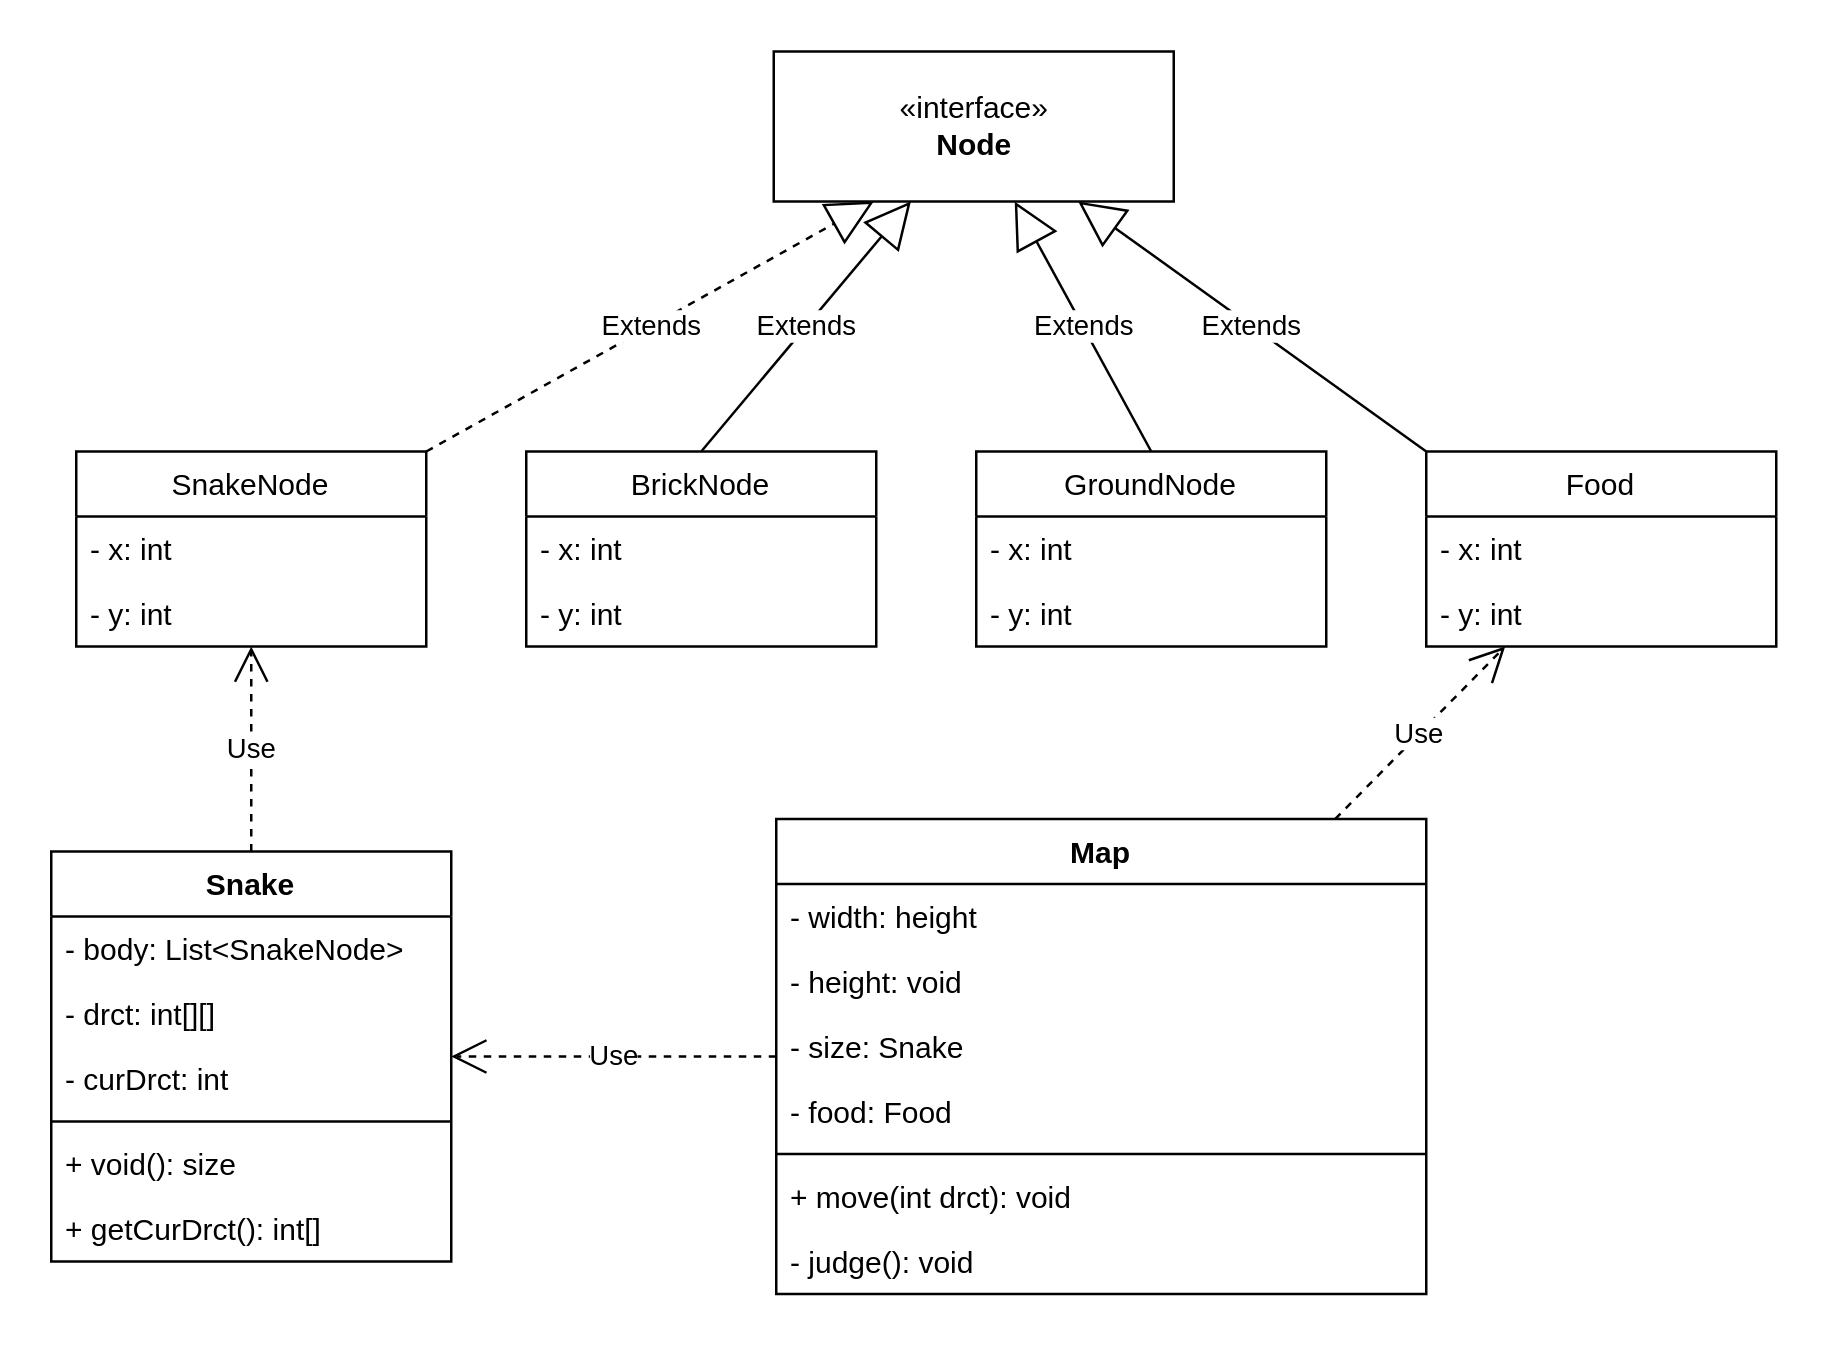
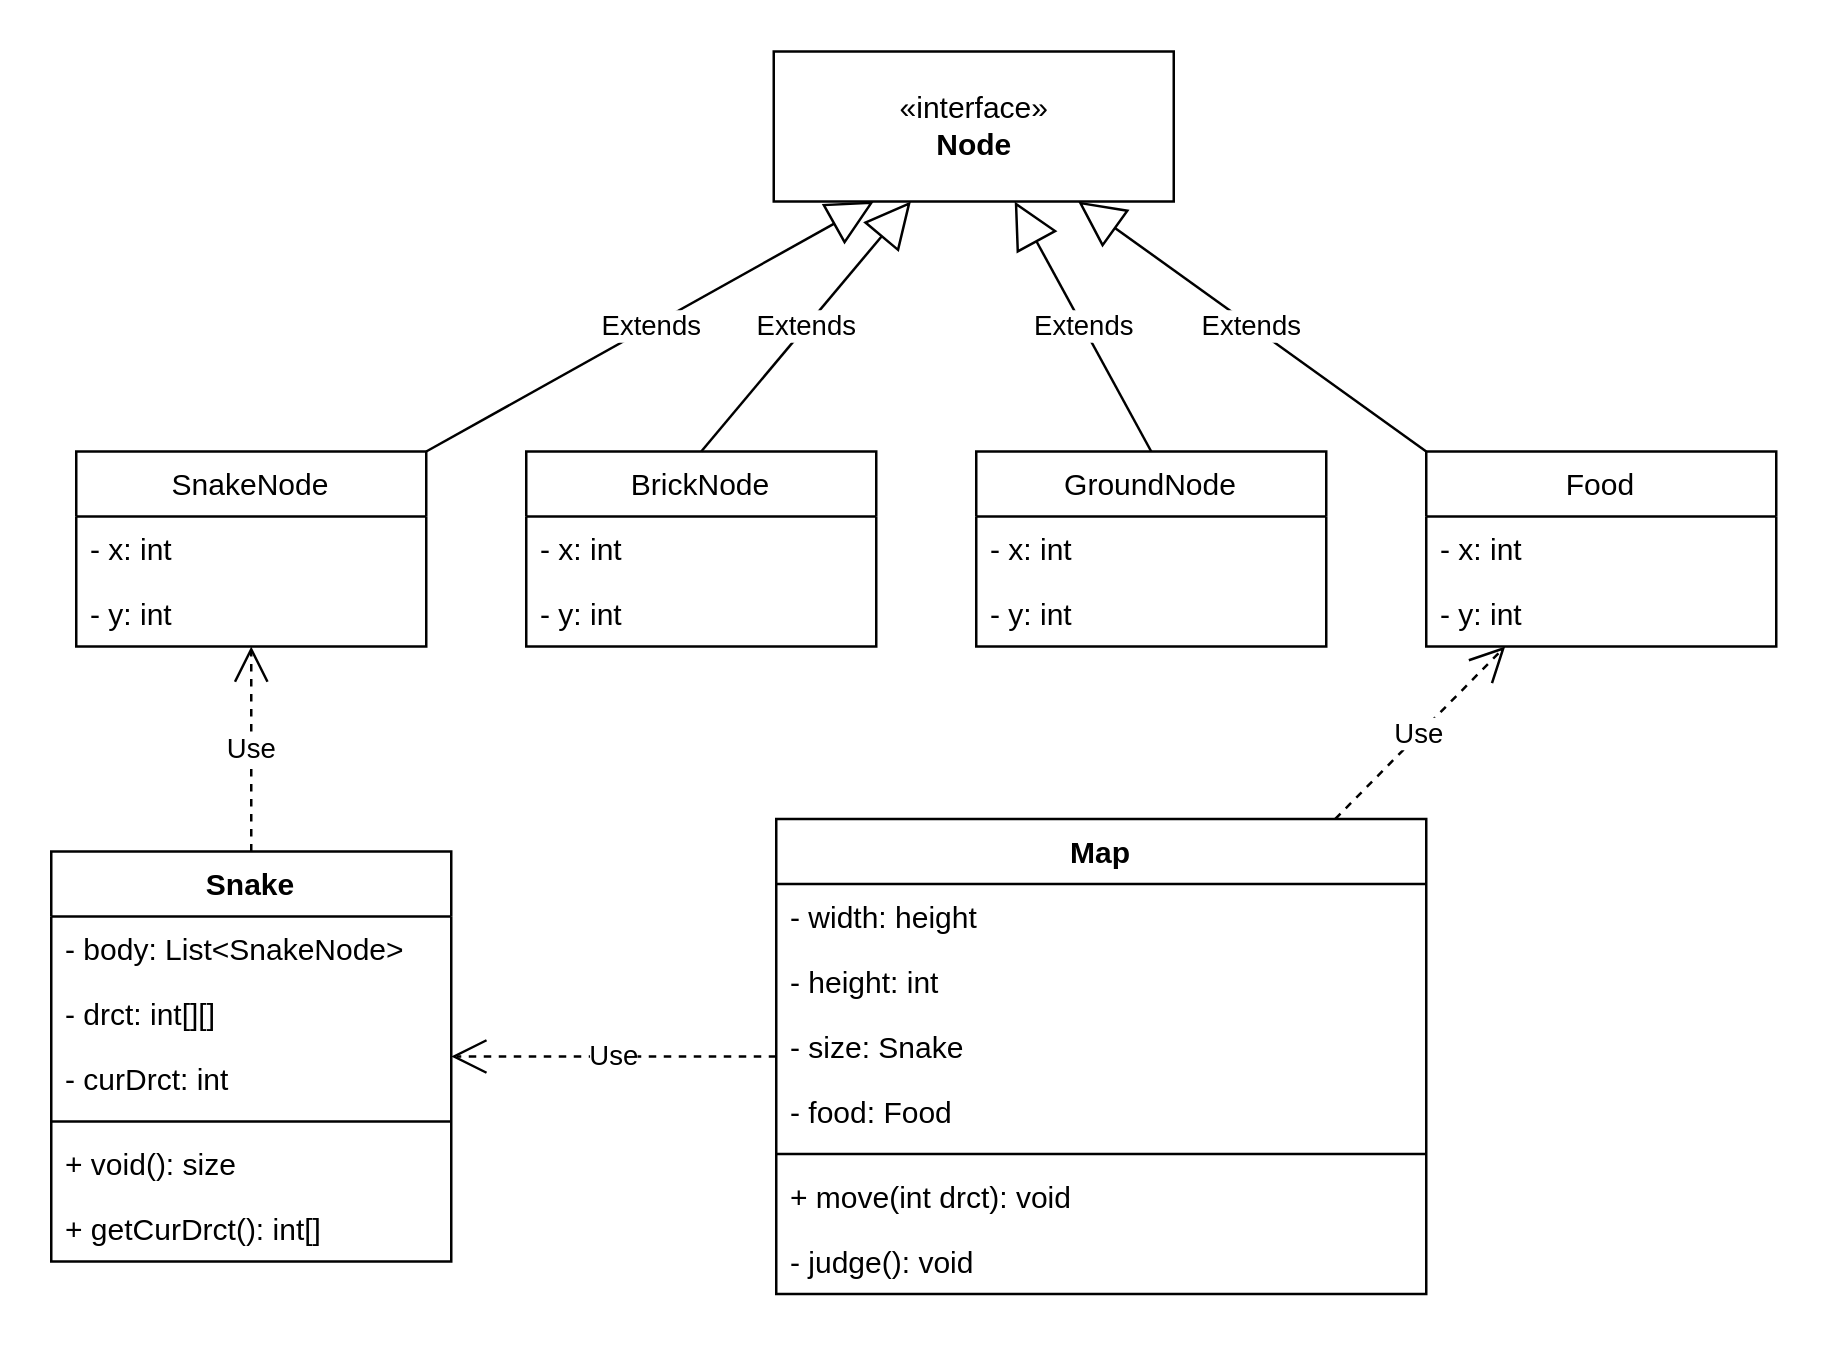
(527, 395) -> (527, 395)
(888, 983) -> (880, 983)
